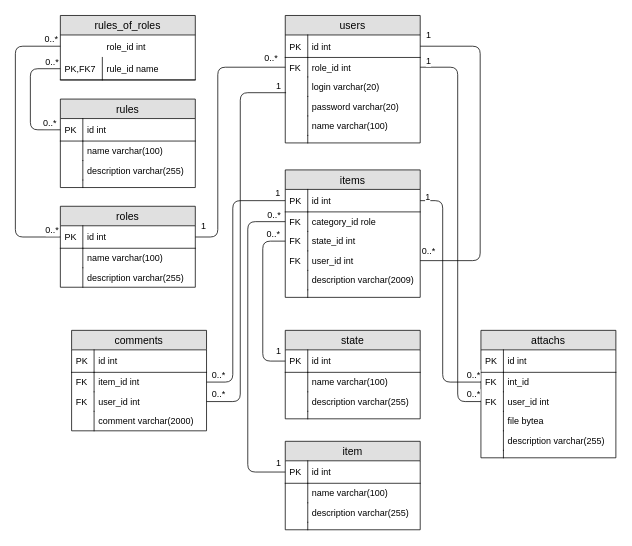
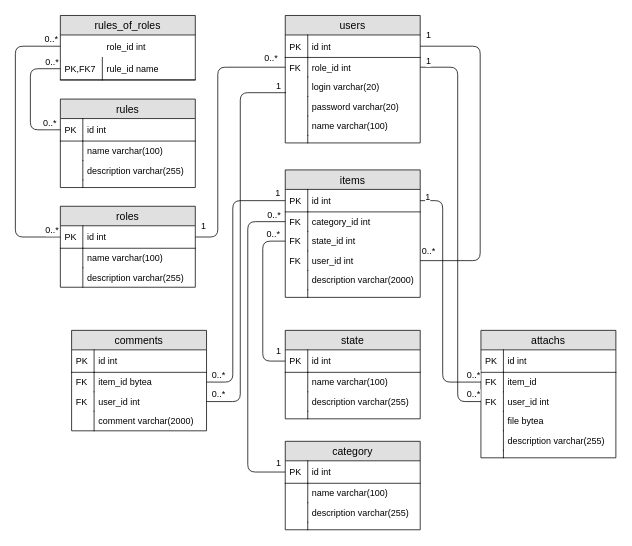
(349, 222) -> (346, 222)
(371, 281) -> (371, 281)
(121, 383) -> (128, 383)
(521, 383) -> (523, 383)
(353, 452) -> (353, 452)
